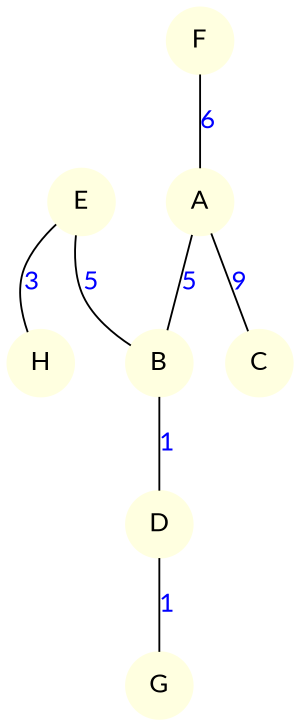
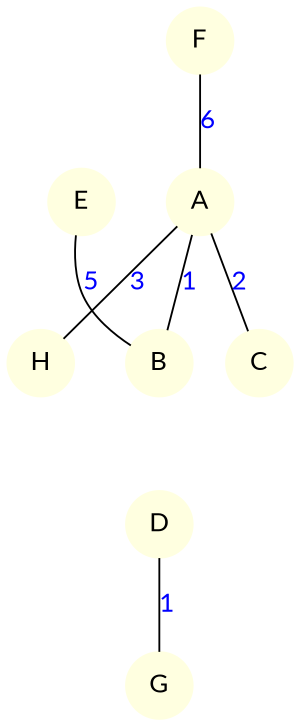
(23, 273) -> (120, 283)
(190, 283) -> (190, 283)
(240, 283) -> (240, 283)
(159, 444) -> none
